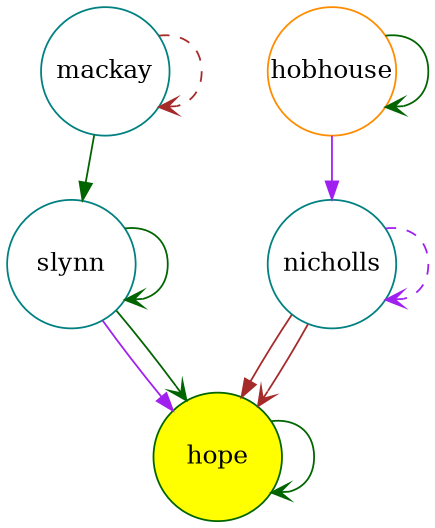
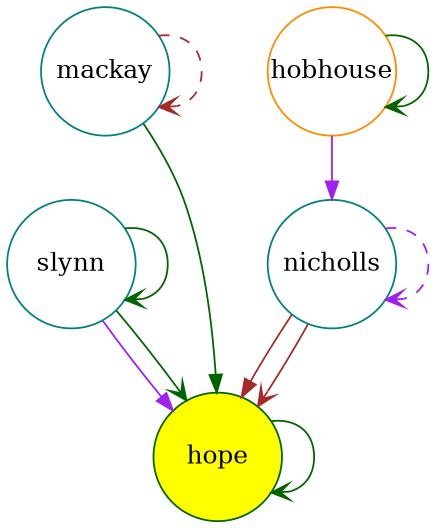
(90, 159) -> (197, 244)
